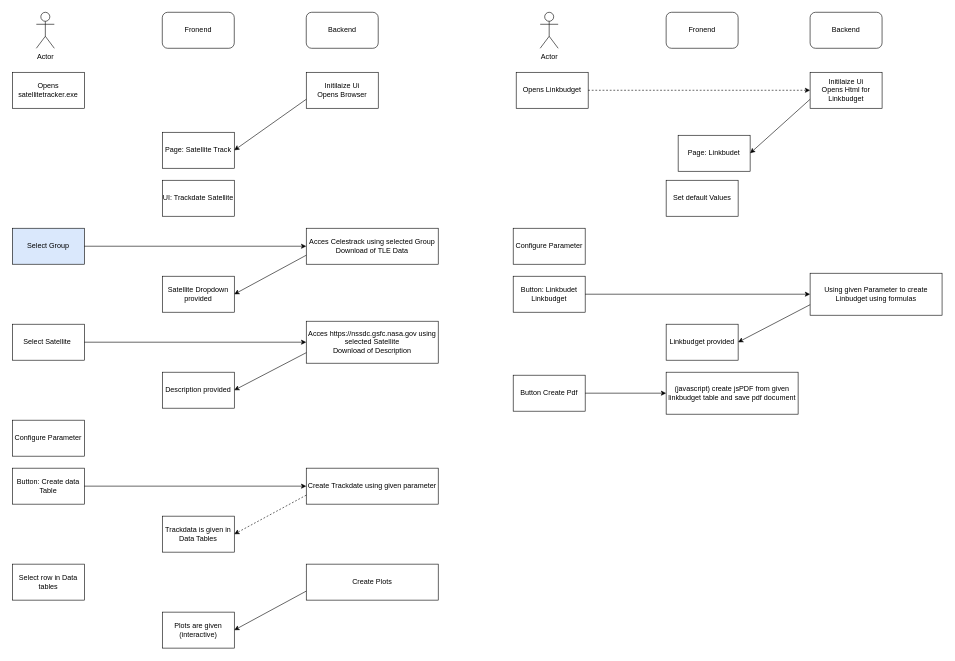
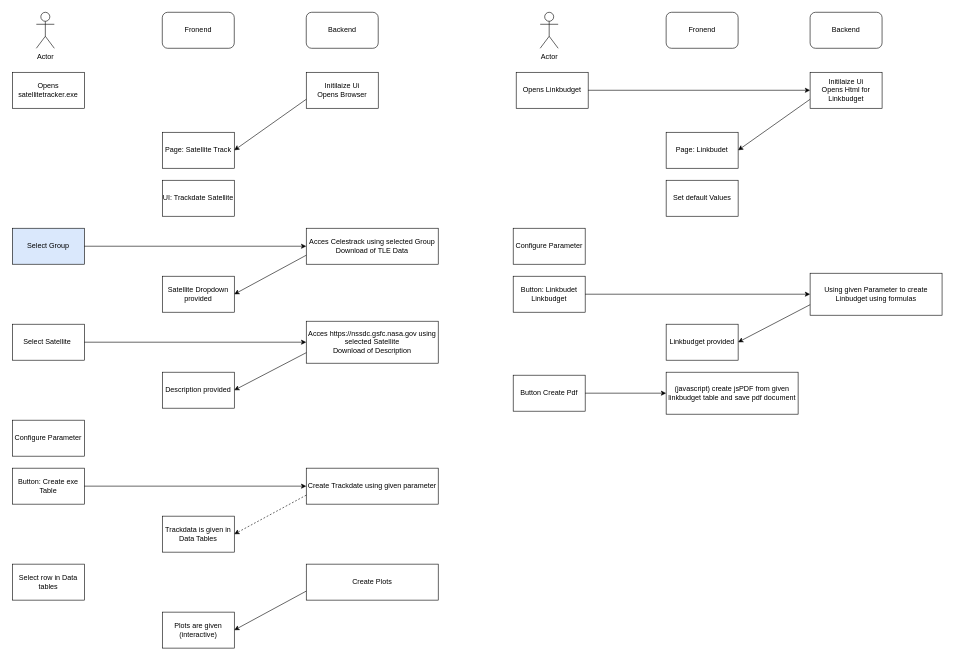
(696, 90) -> (696, 90)
(714, 153) -> (702, 150)
(48, 486) -> (48, 486)
